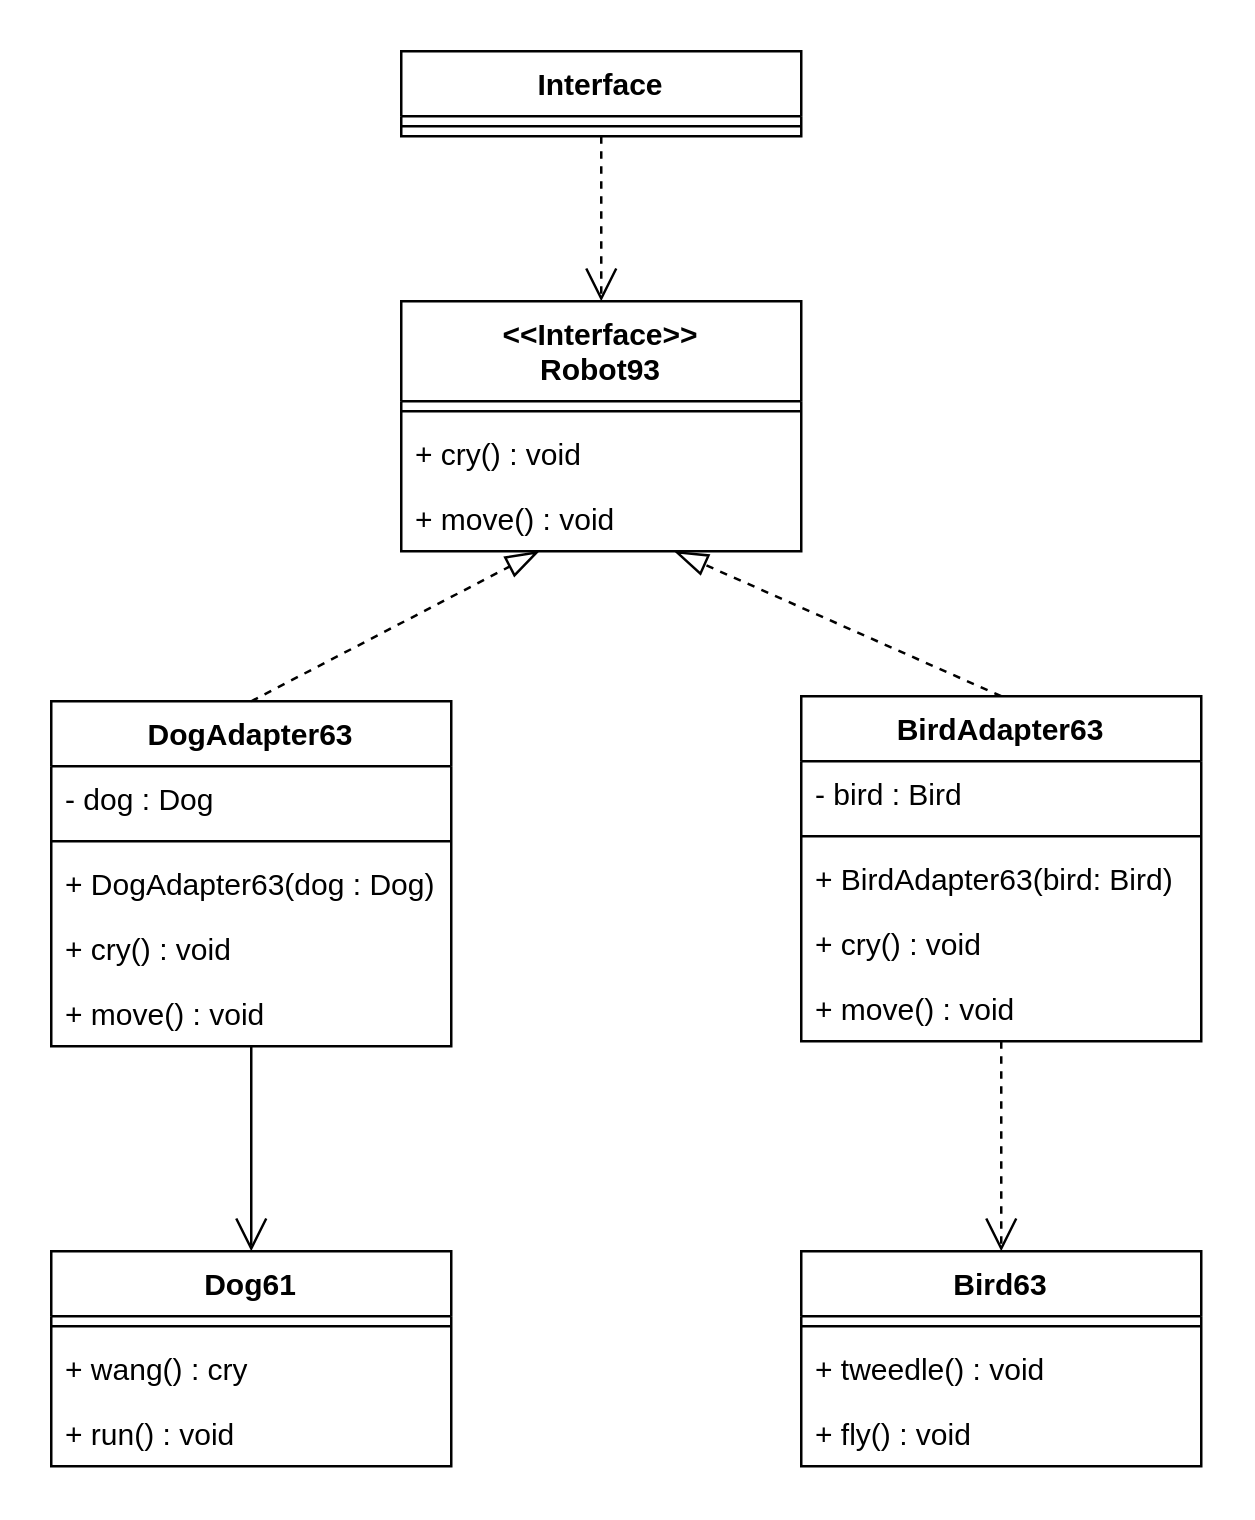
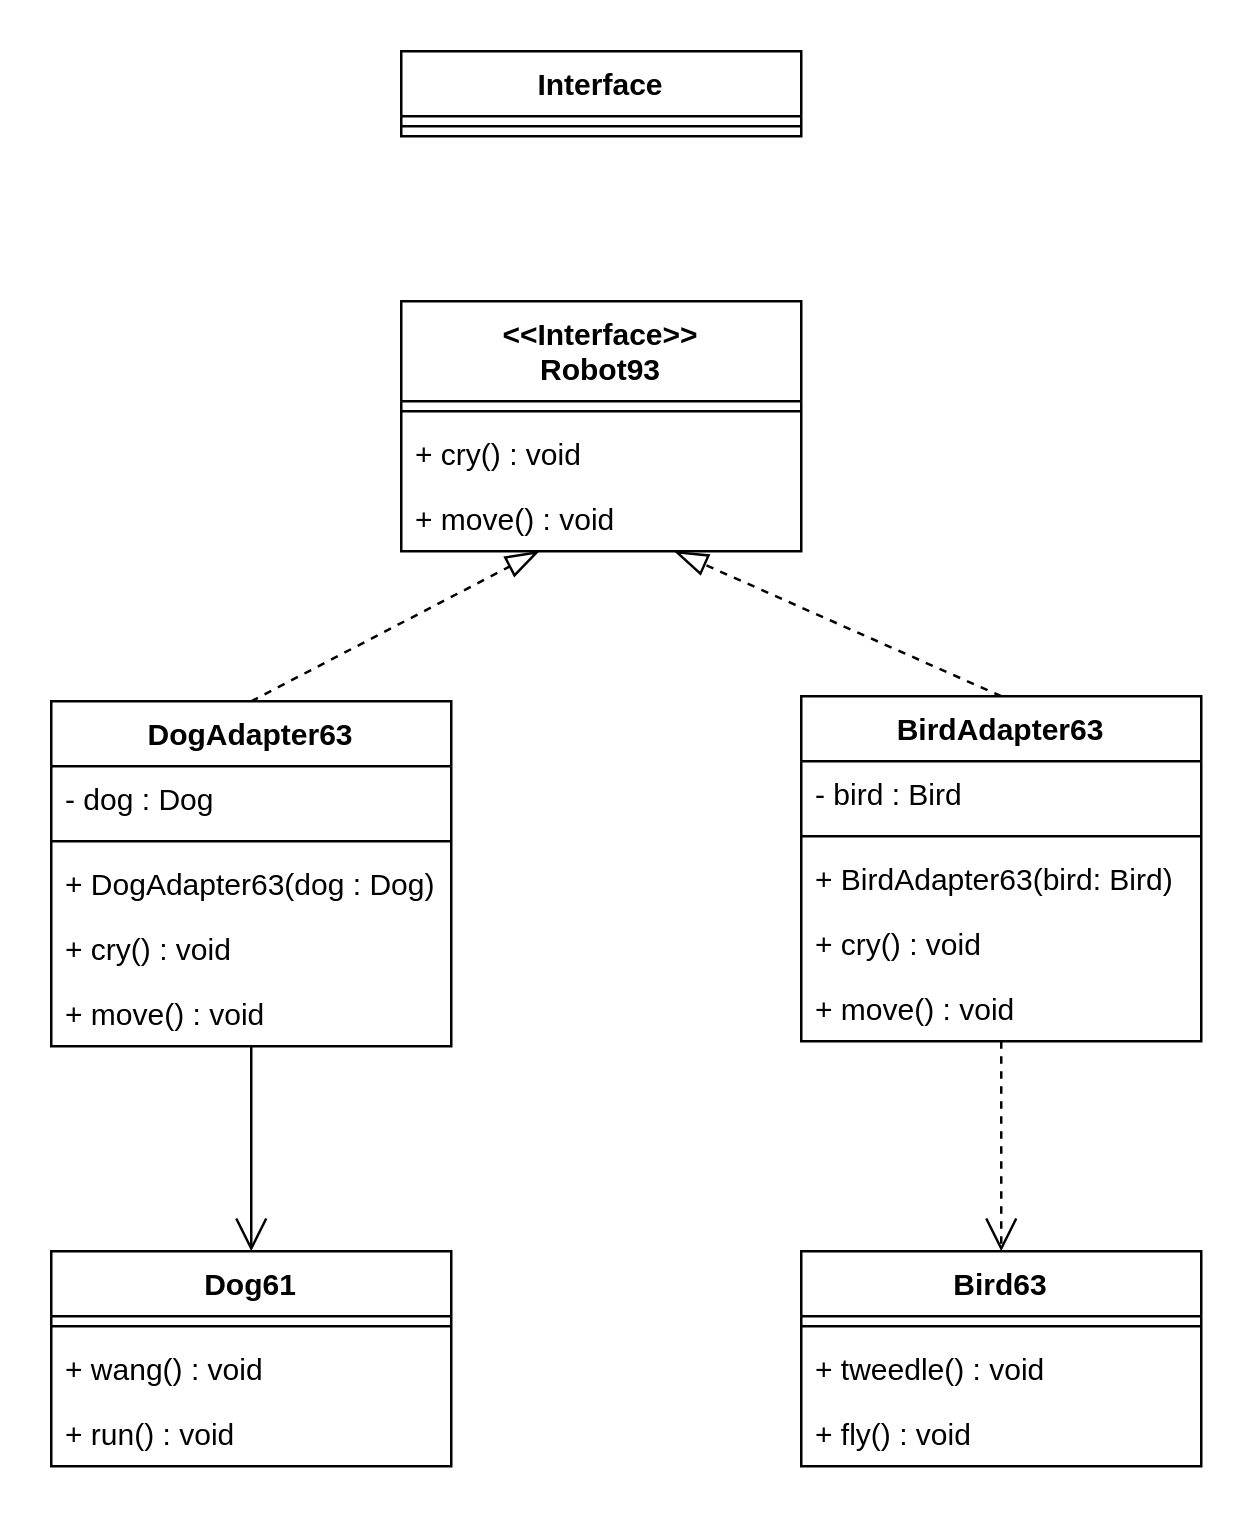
(601, 218) -> none
(168, 1372) -> (173, 1372)
